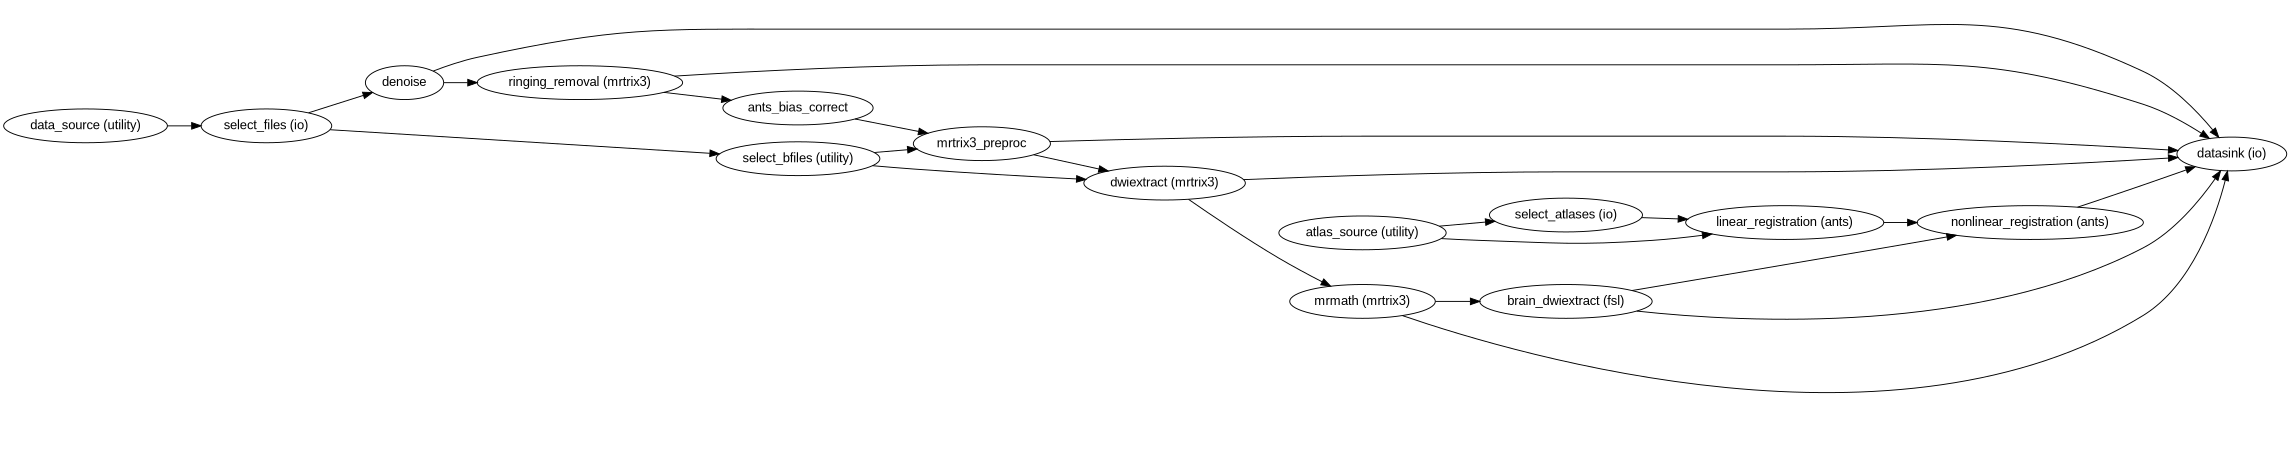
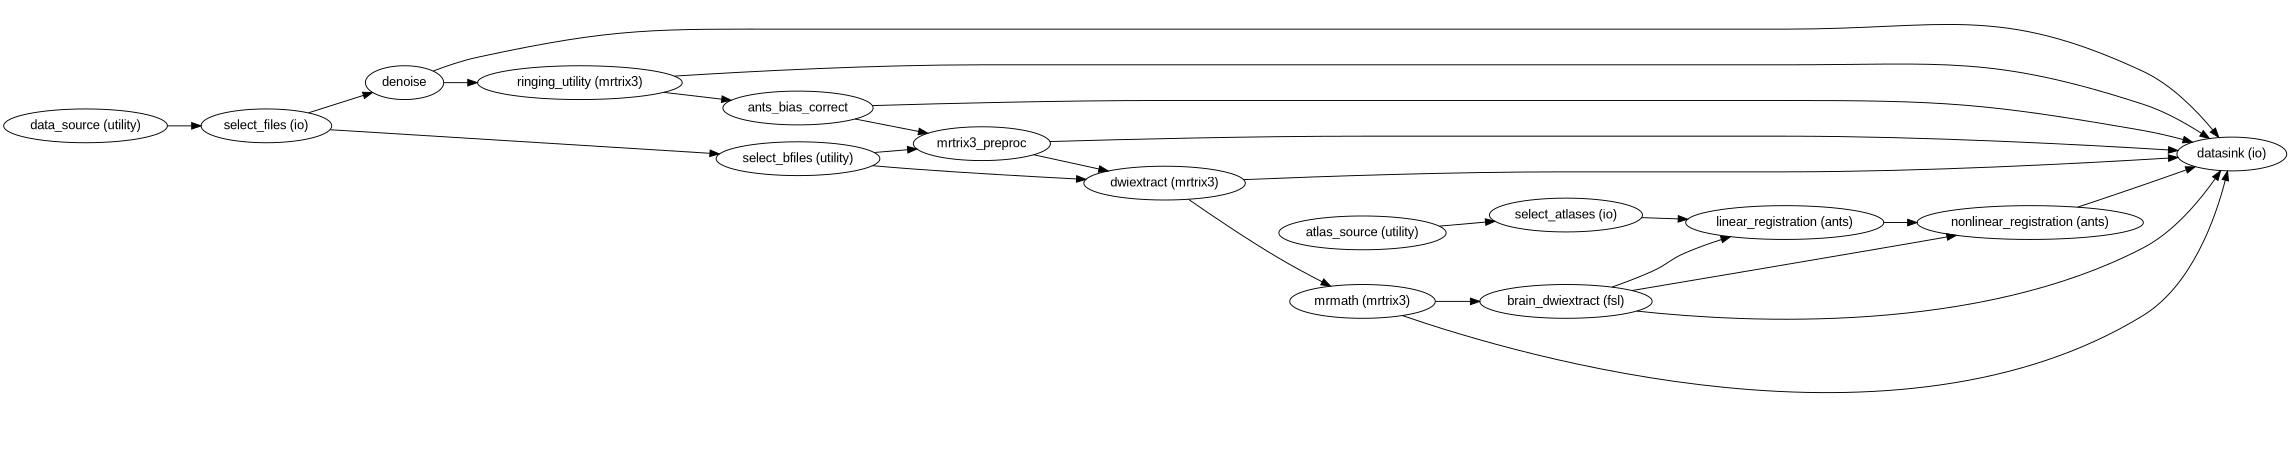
(580, 83) -> (580, 83)
none -> (1529, 100)
(1572, 243) -> (1667, 263)
